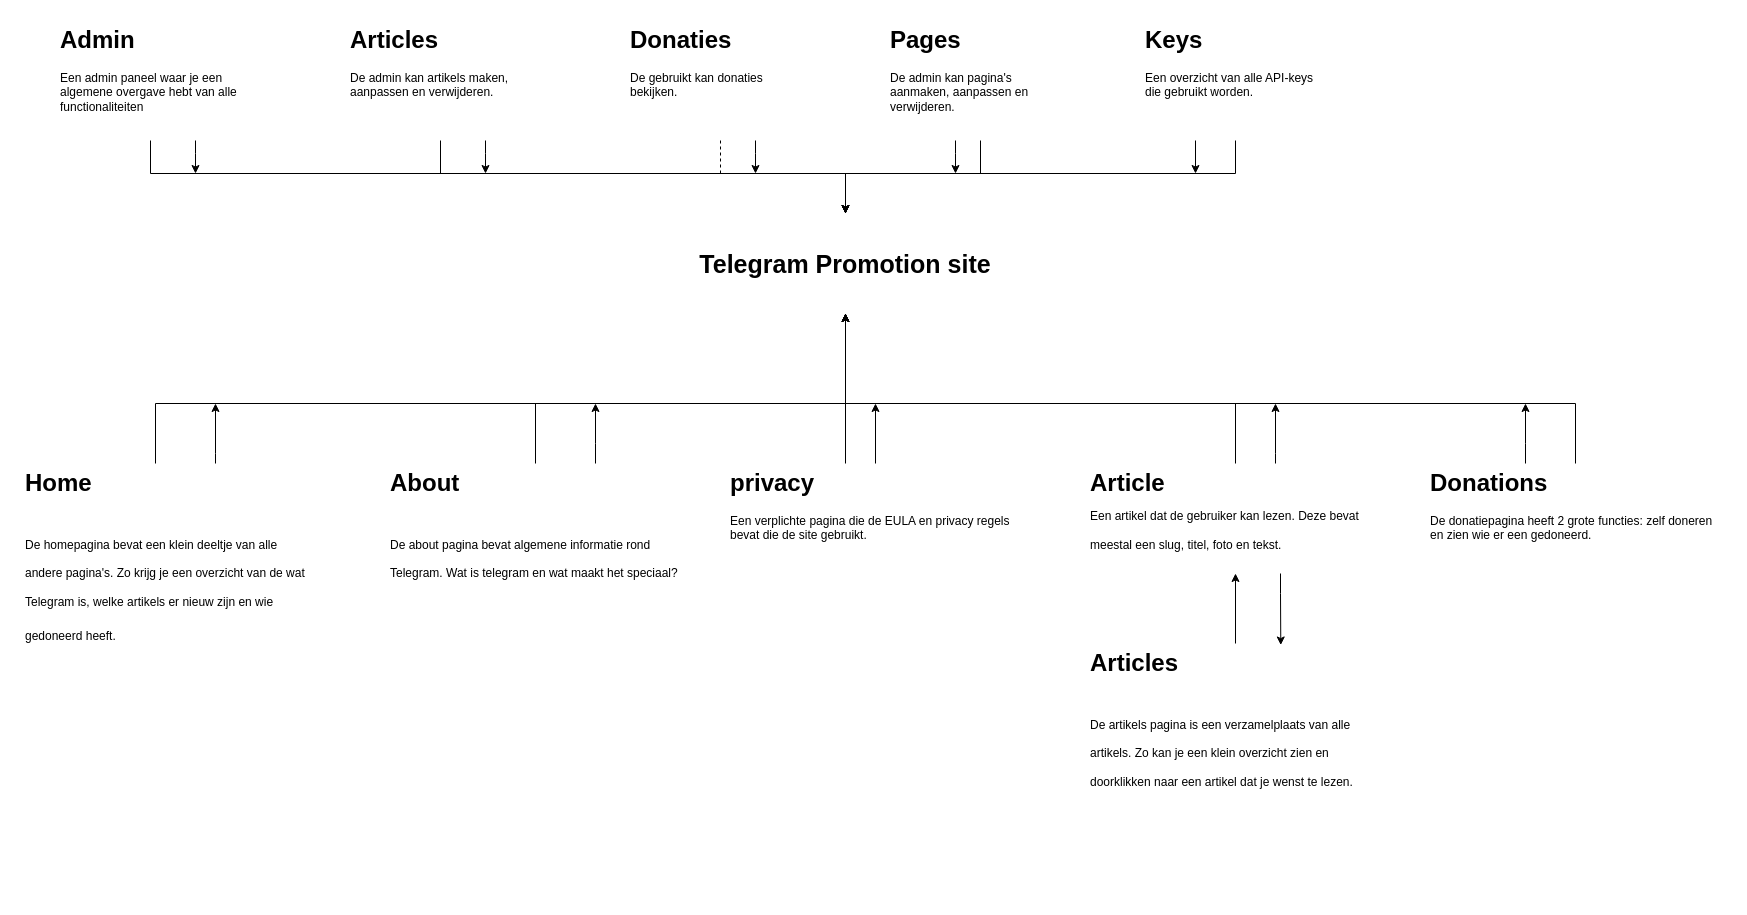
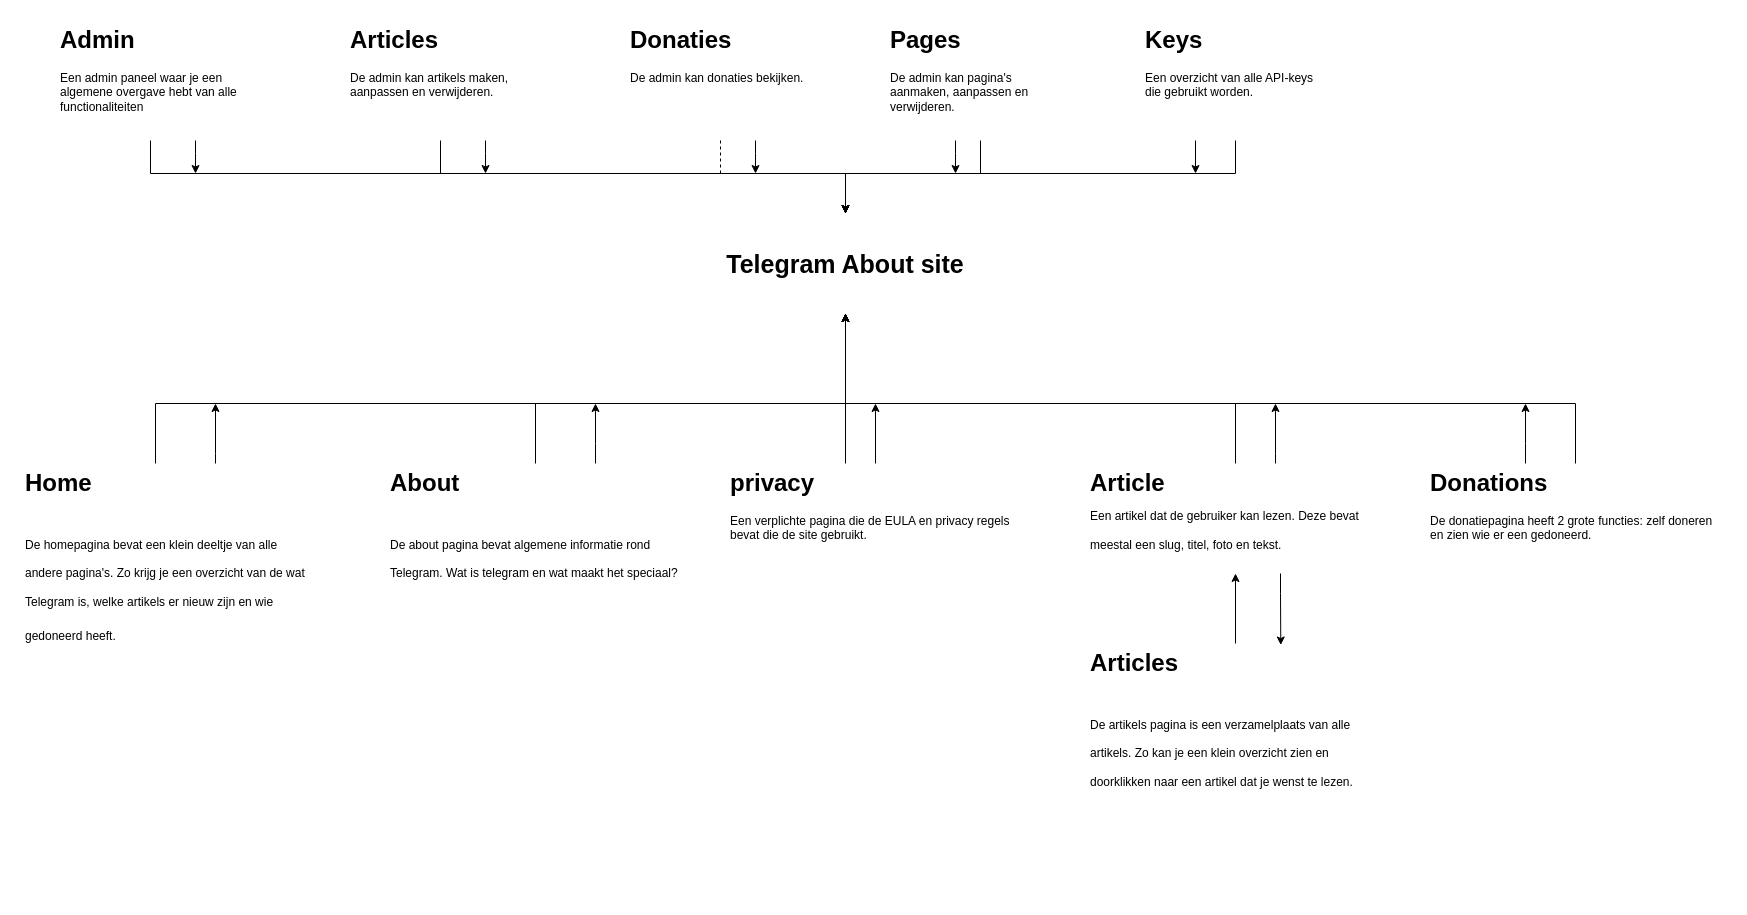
(722, 32) -> (722, 32)
(846, 264) -> (846, 264)
